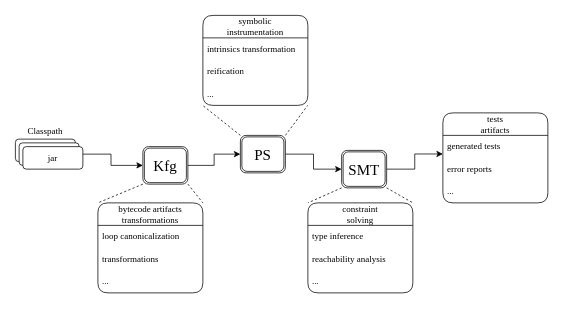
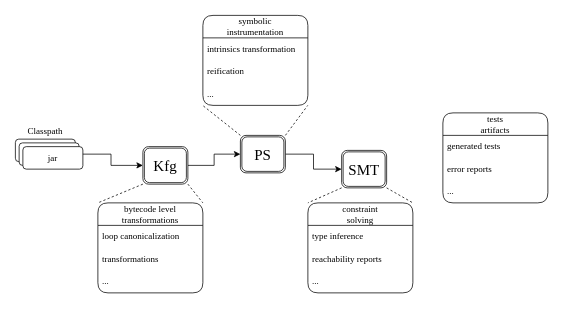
(415, 163) -> none
(150, 214) -> (150, 214)
(358, 259) -> (358, 259)
